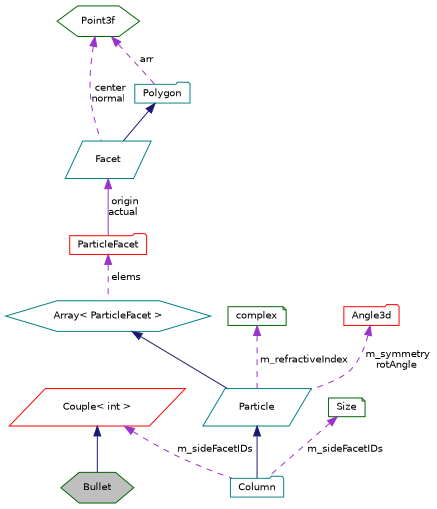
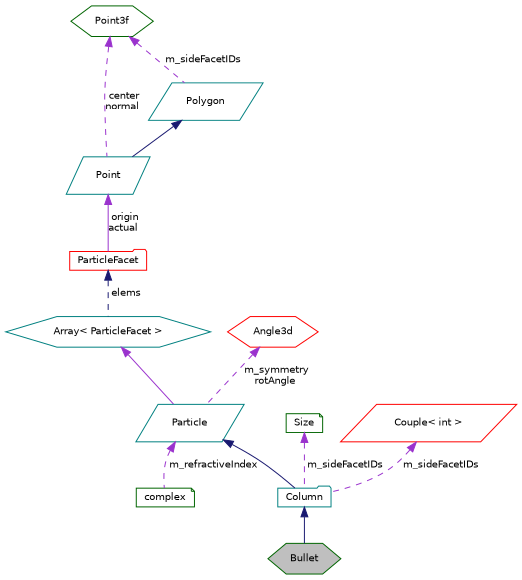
(145, 60) -> (202, 60)
(162, 94) -> (206, 102)
(108, 160) -> (108, 176)
(108, 283) -> (108, 298)
(371, 316) -> (273, 332)
(257, 362) -> (164, 469)
(184, 363) -> (151, 379)
(97, 454) -> (304, 530)
